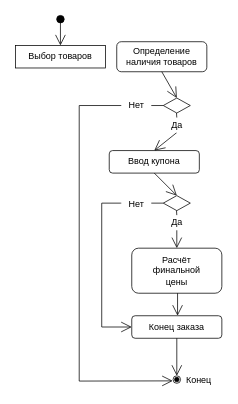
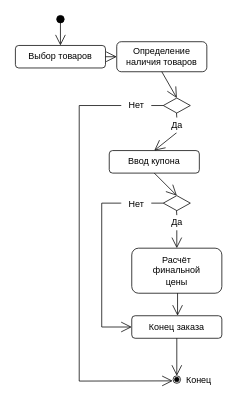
(60, 57) -> (60, 57)
none -> (110, 57)
